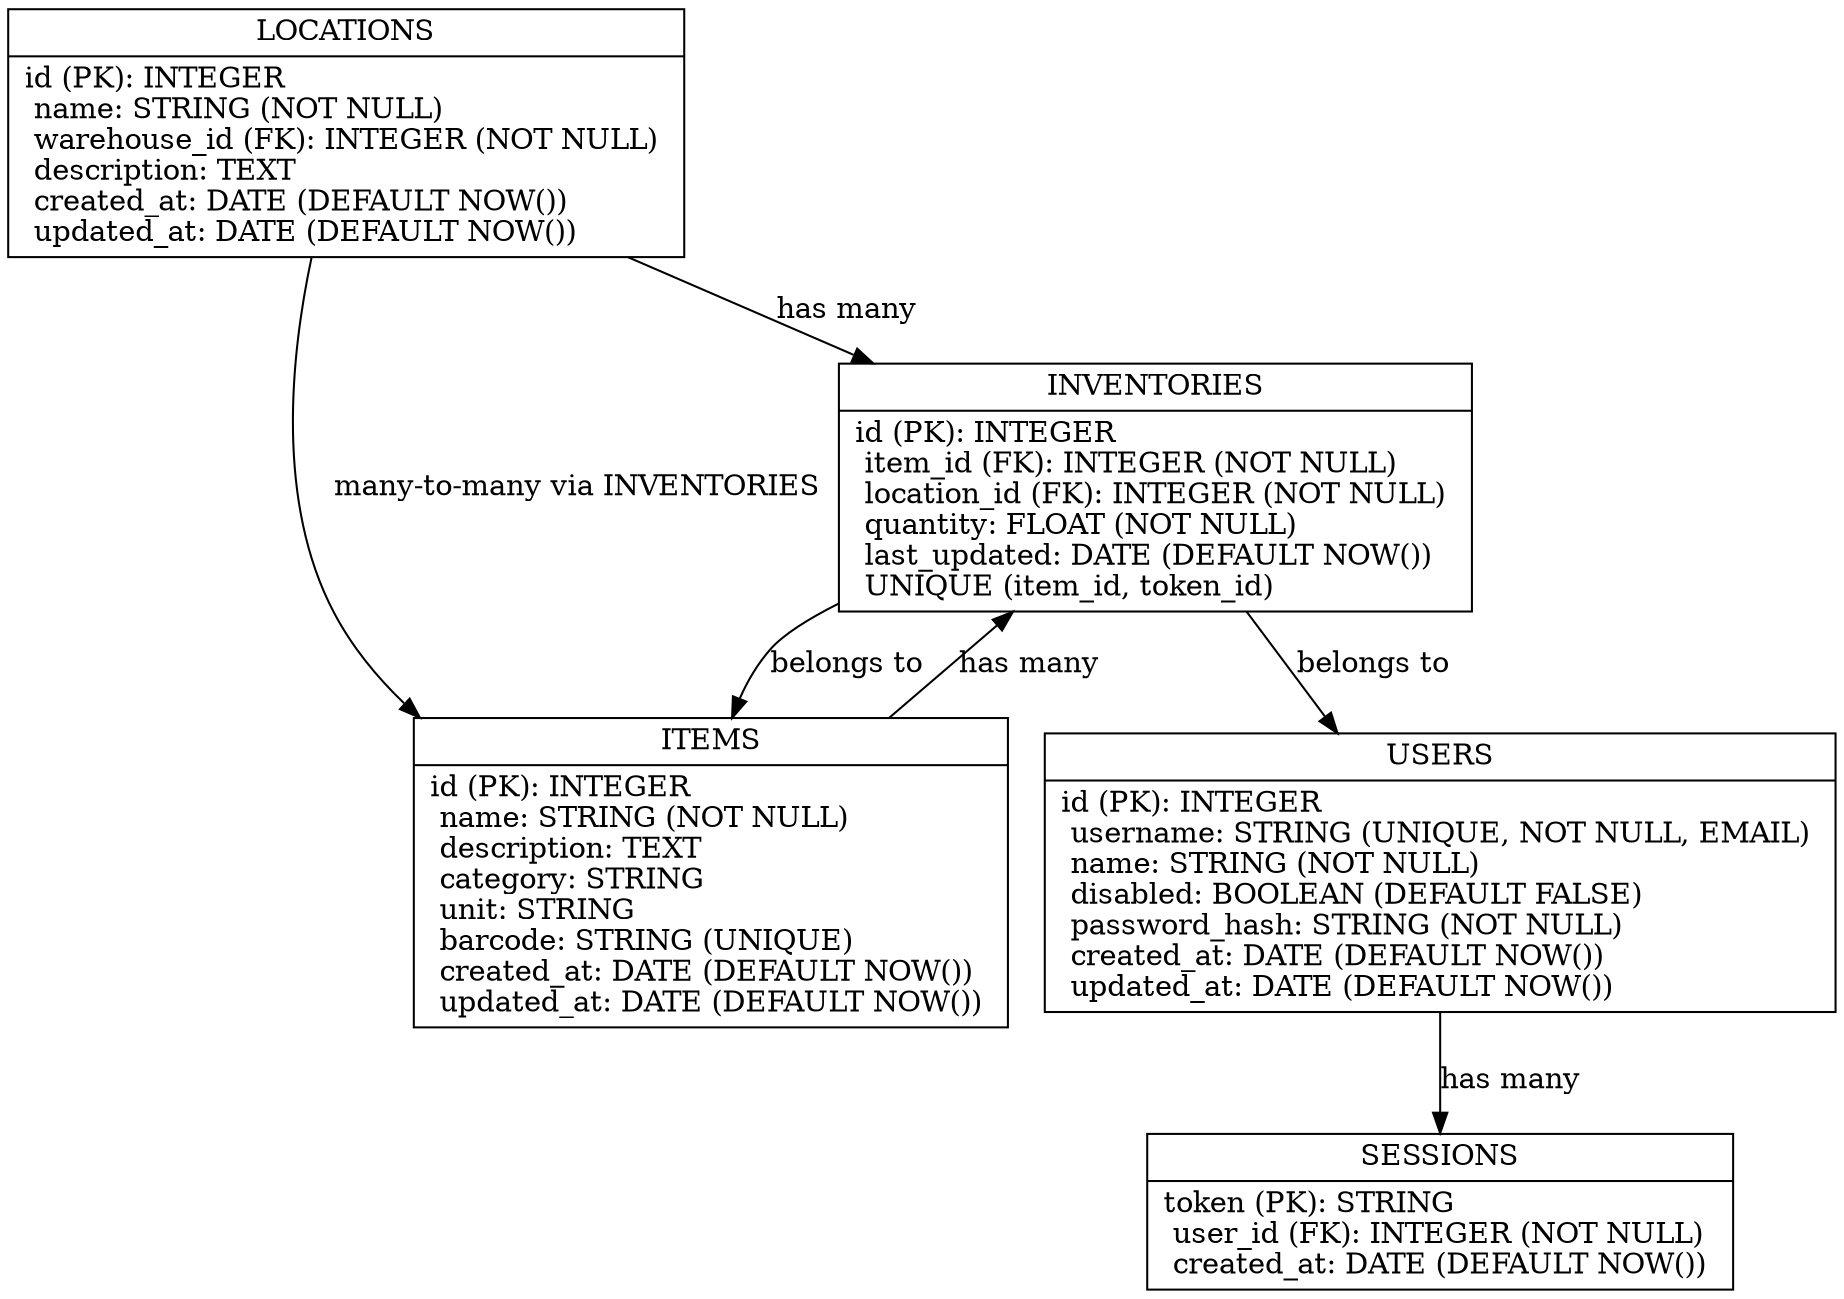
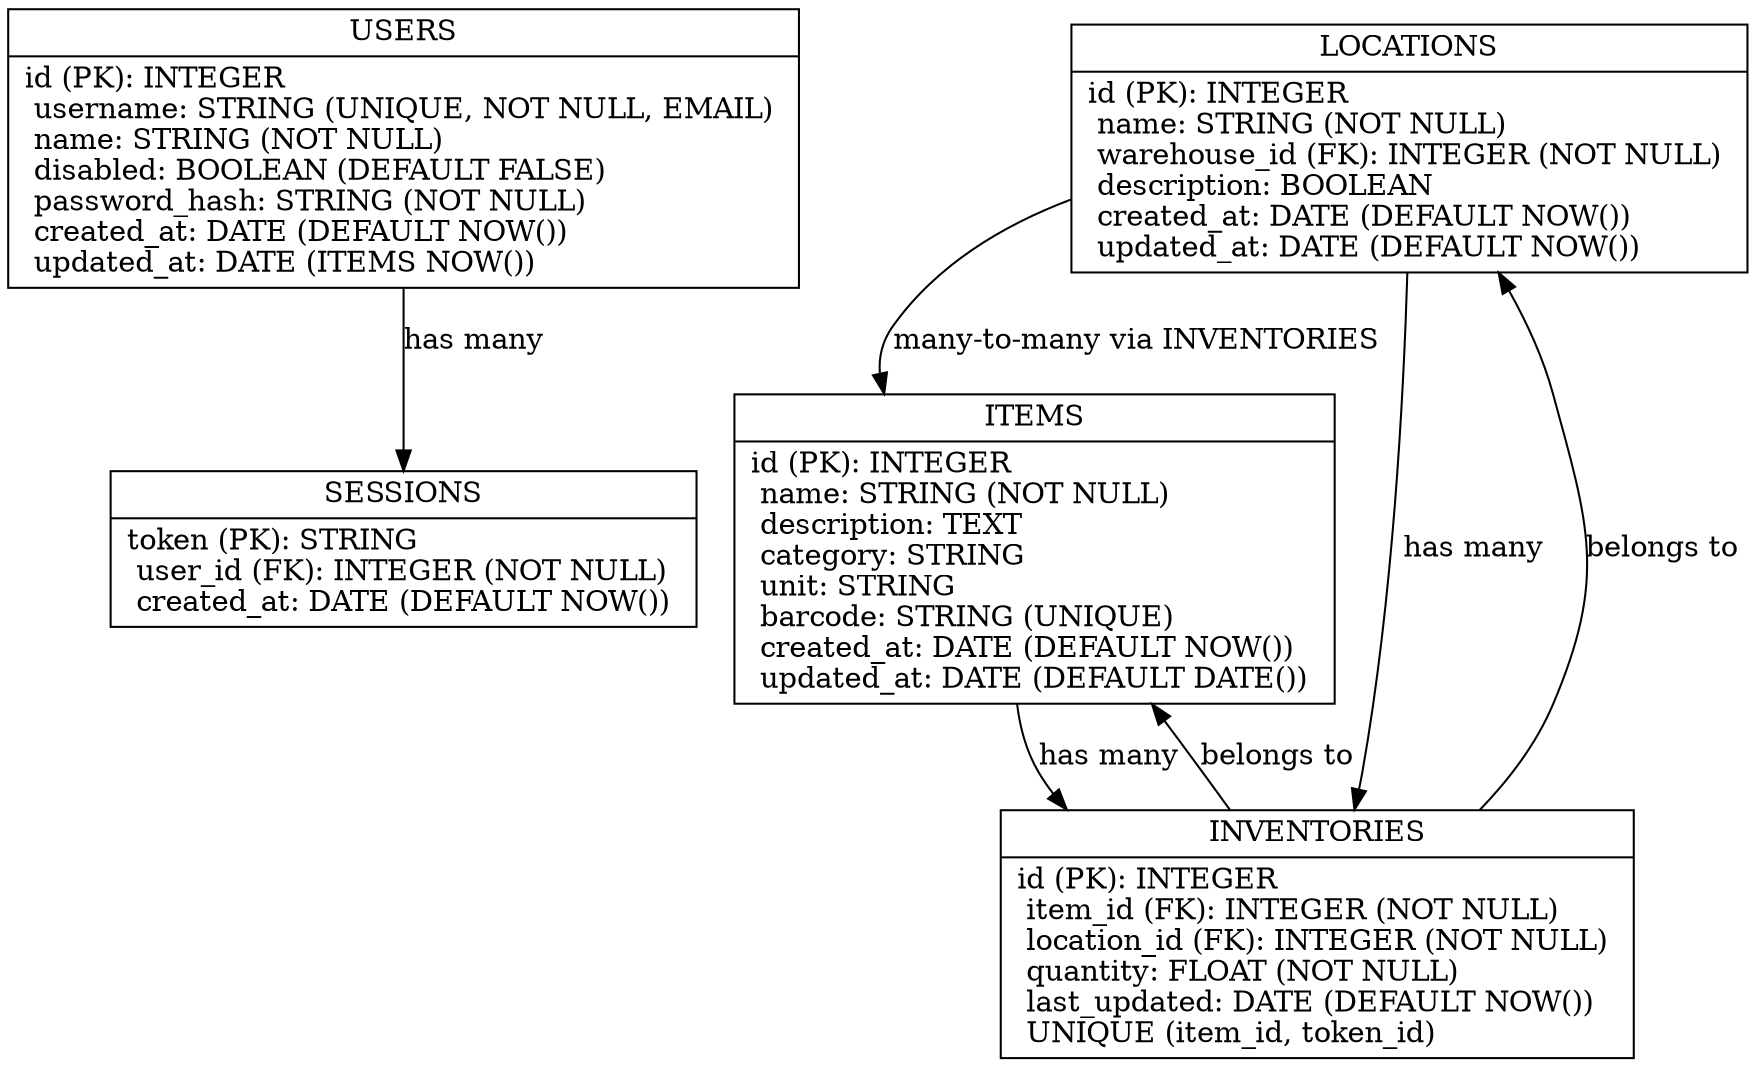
(165, 171) -> (1265, 186)
(1286, 664) -> (1587, 558)
(1342, 987) -> (285, 263)
(711, 1003) -> (1035, 679)
